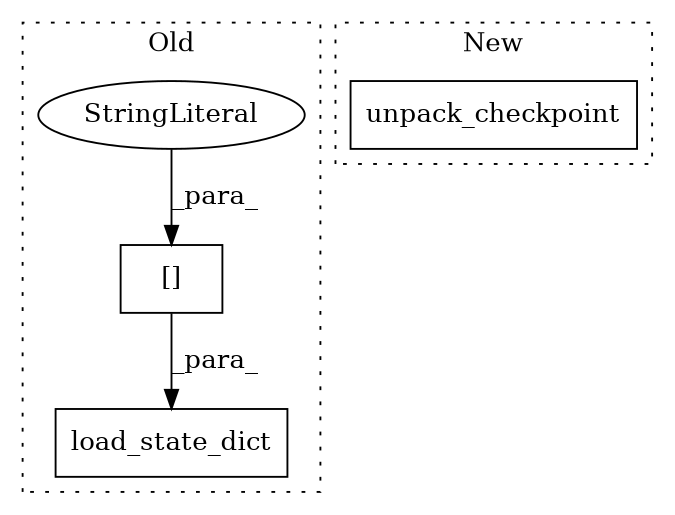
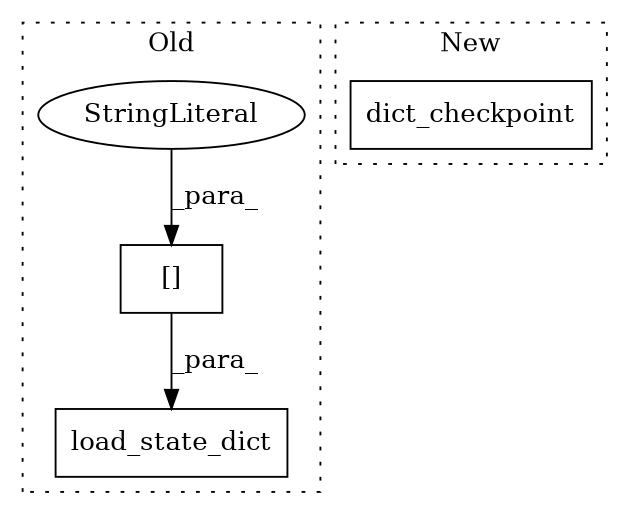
(494, 115) -> (471, 115)
